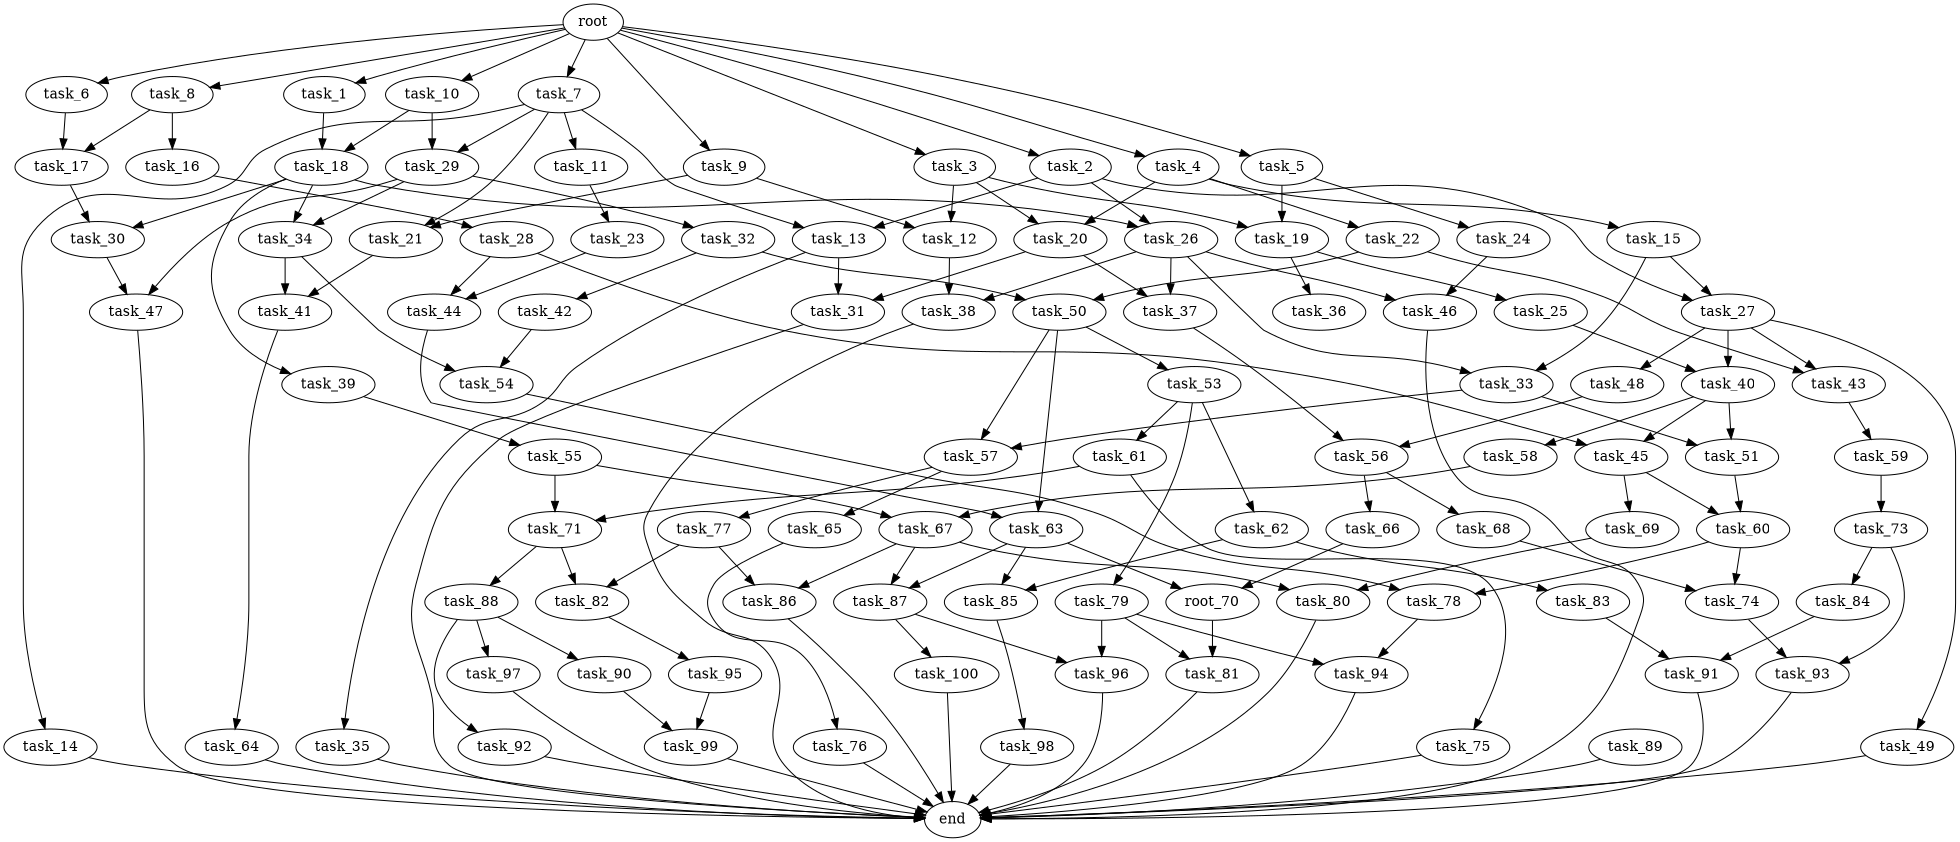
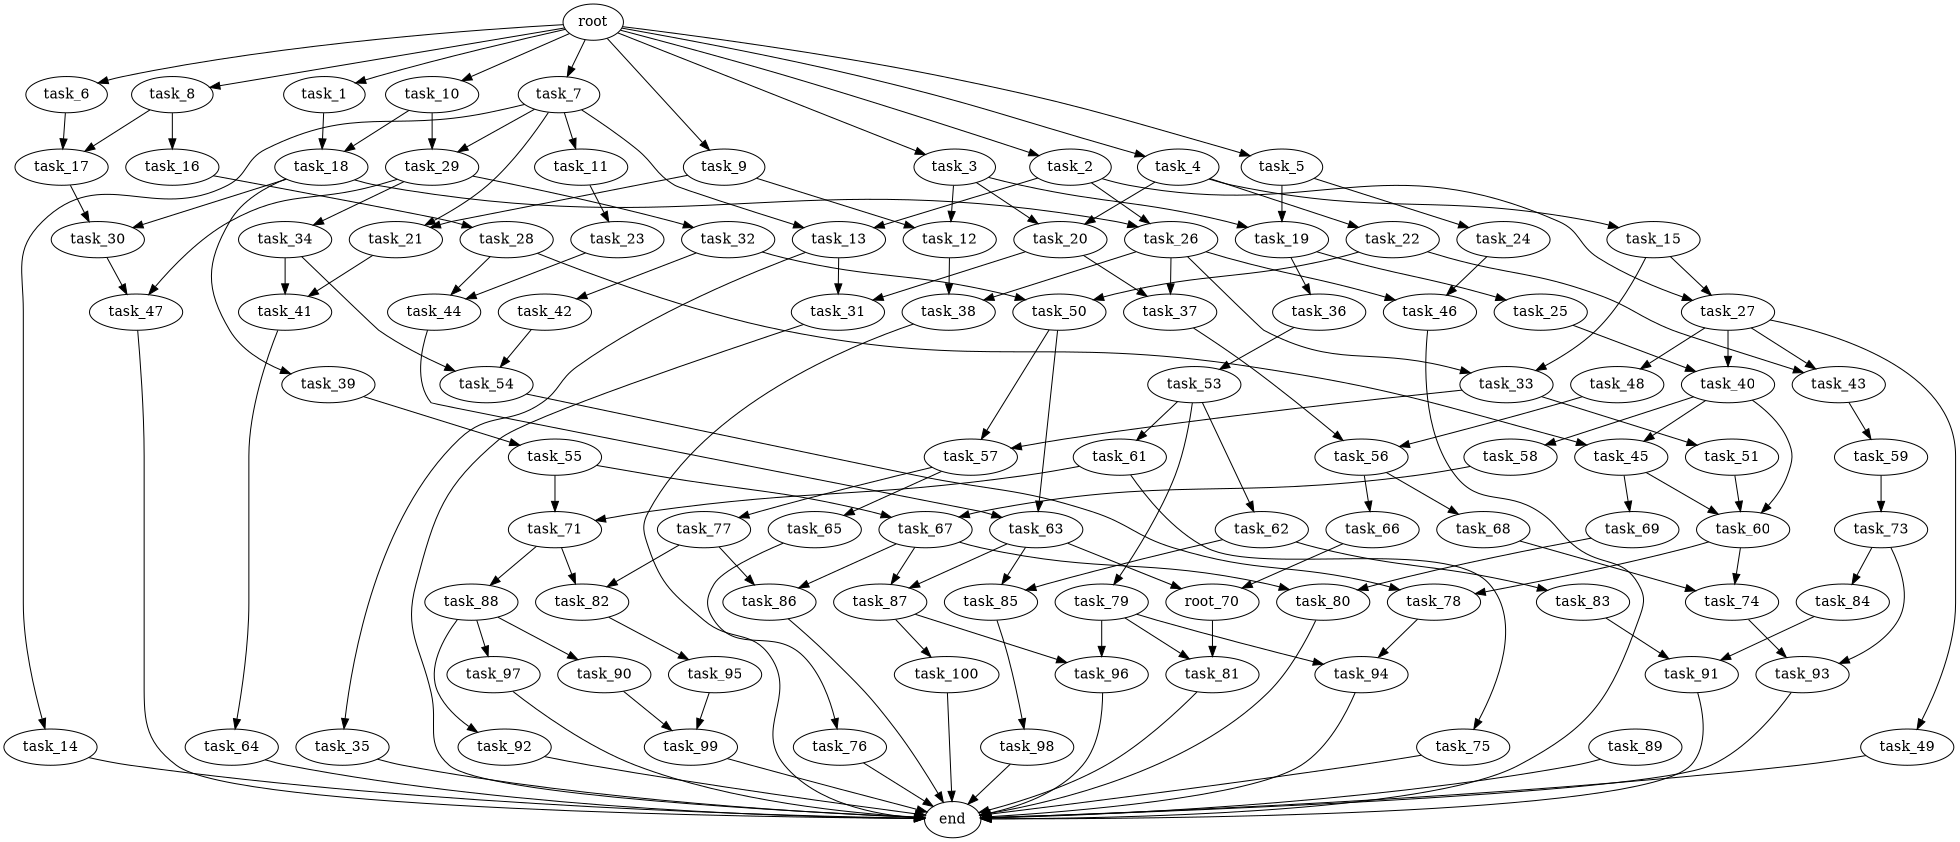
(303, 204) -> none
(1122, 346) -> (1261, 346)
(1730, 416) -> (1791, 449)
